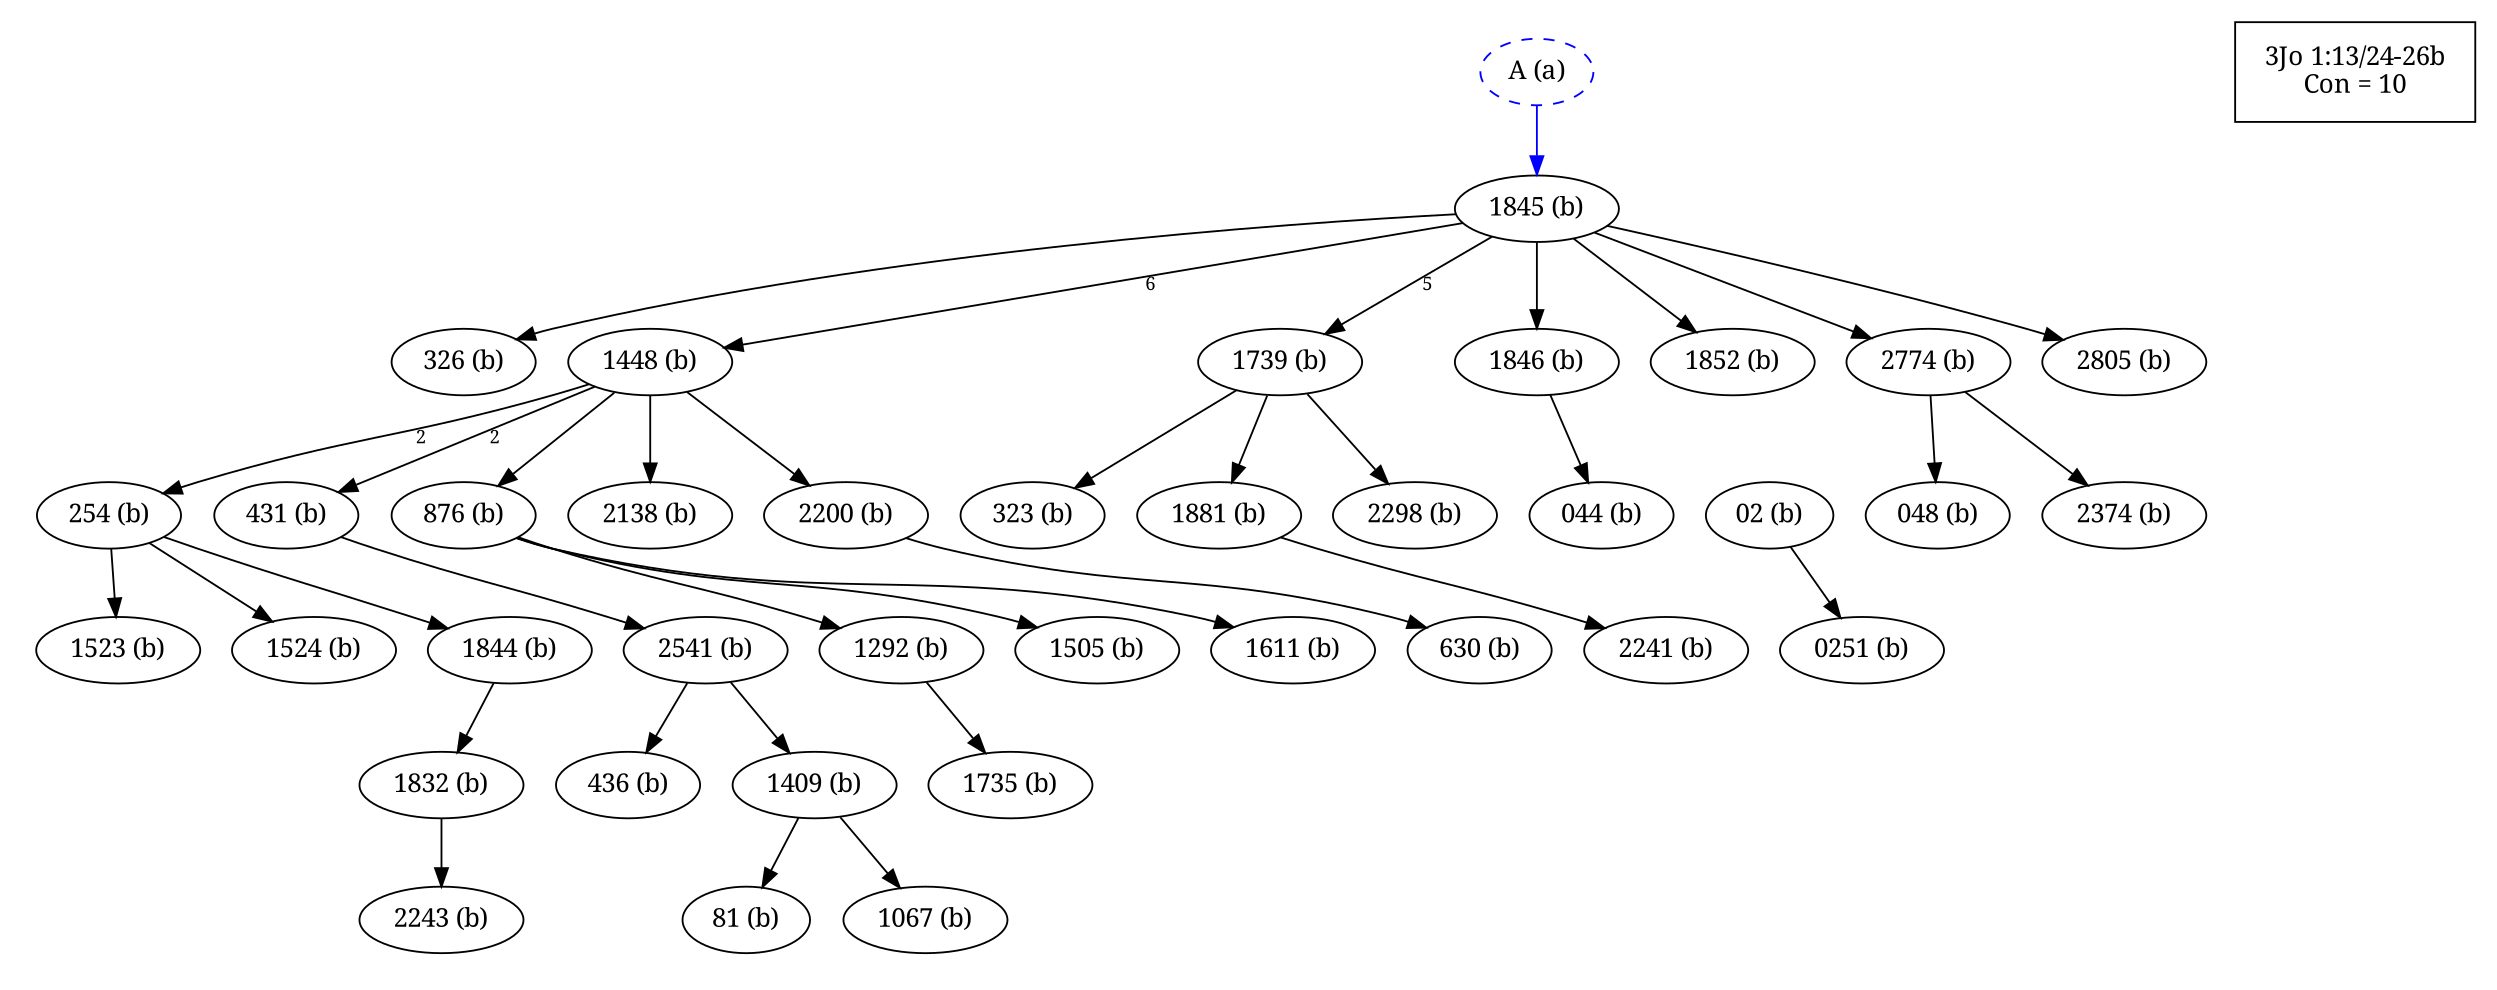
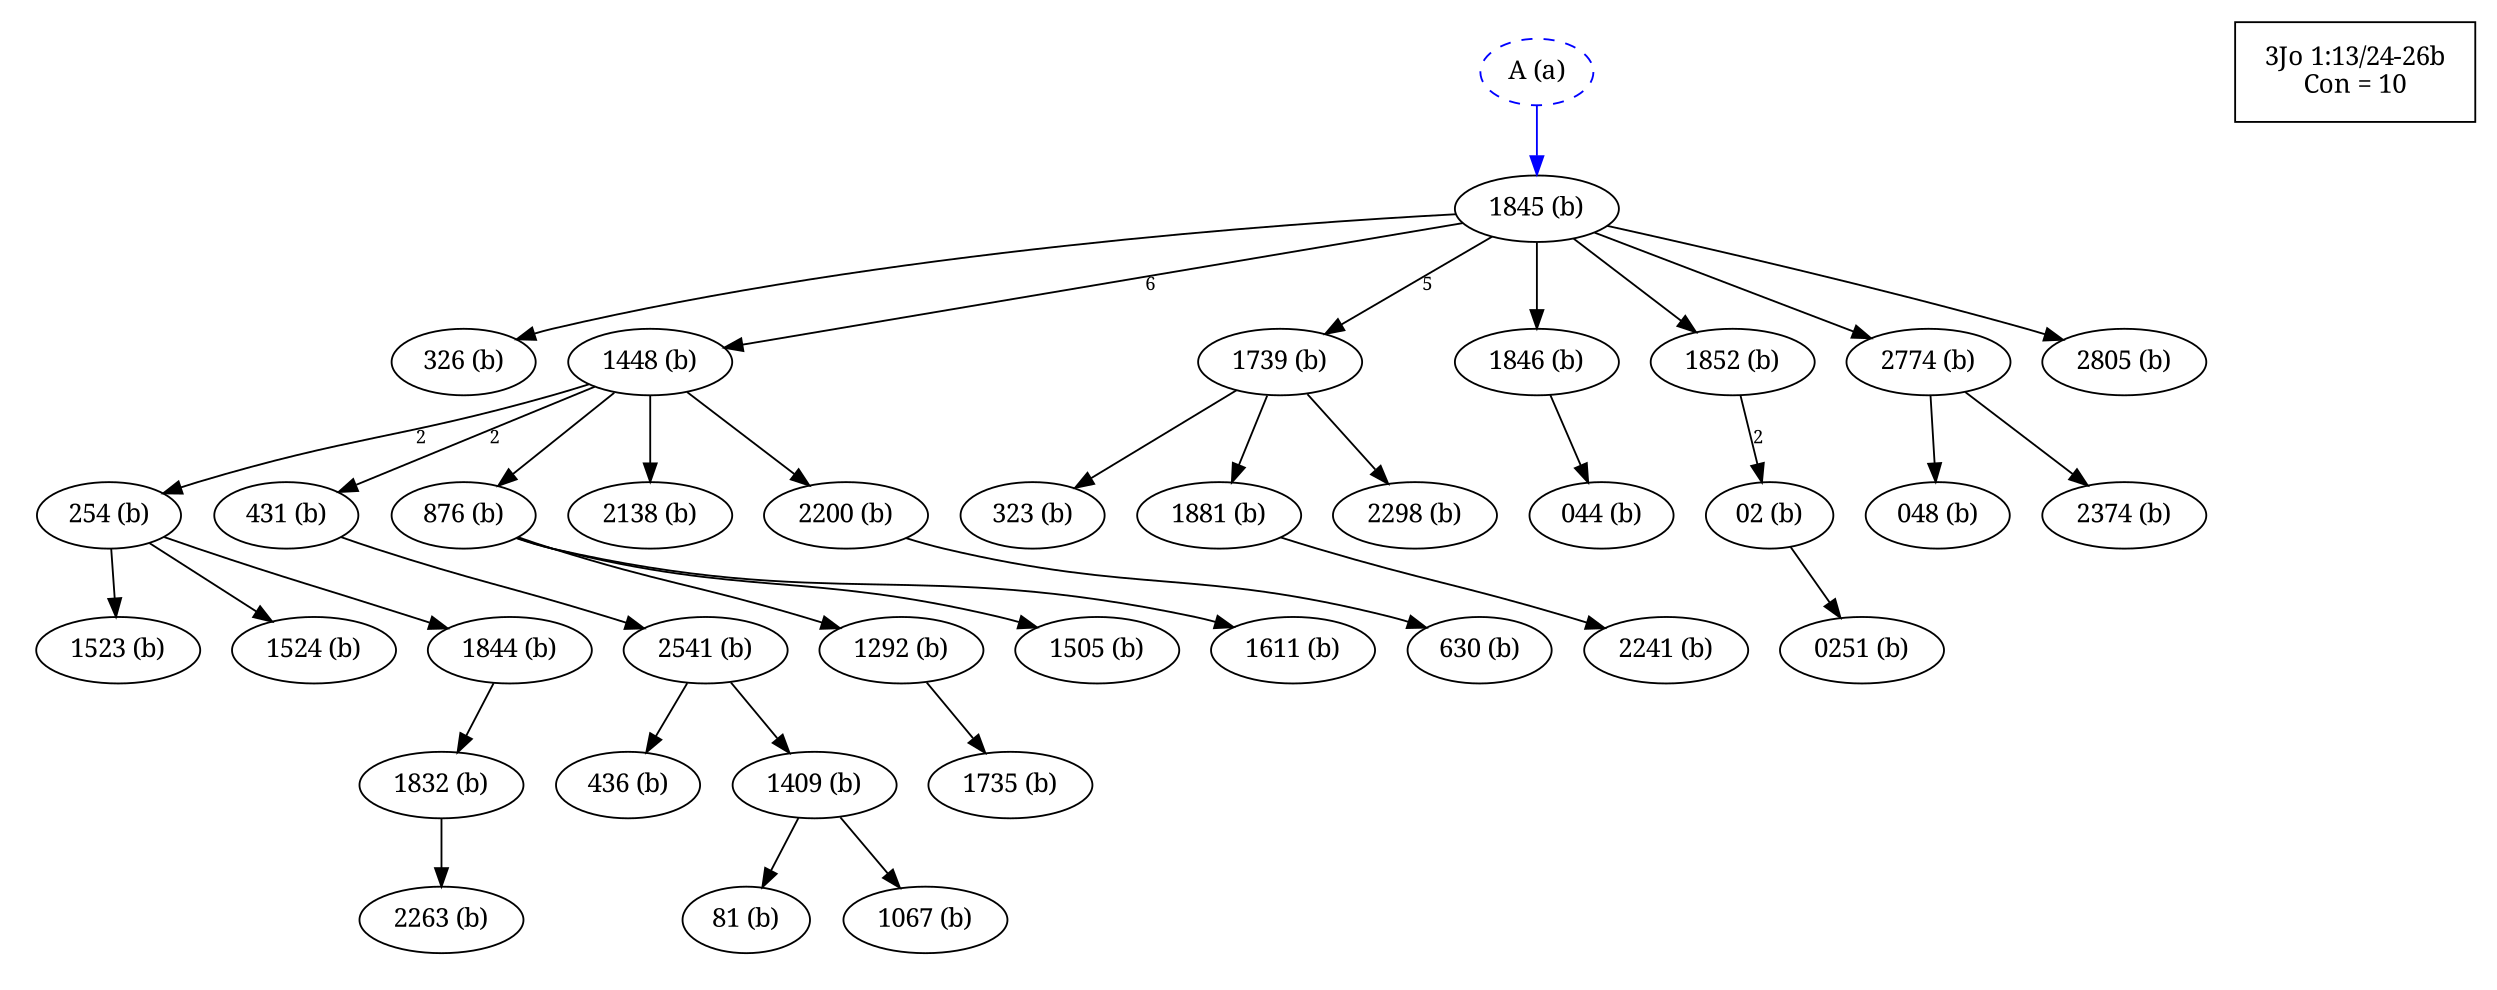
none -> (1749, 430)
(441, 920) -> (441, 920)
